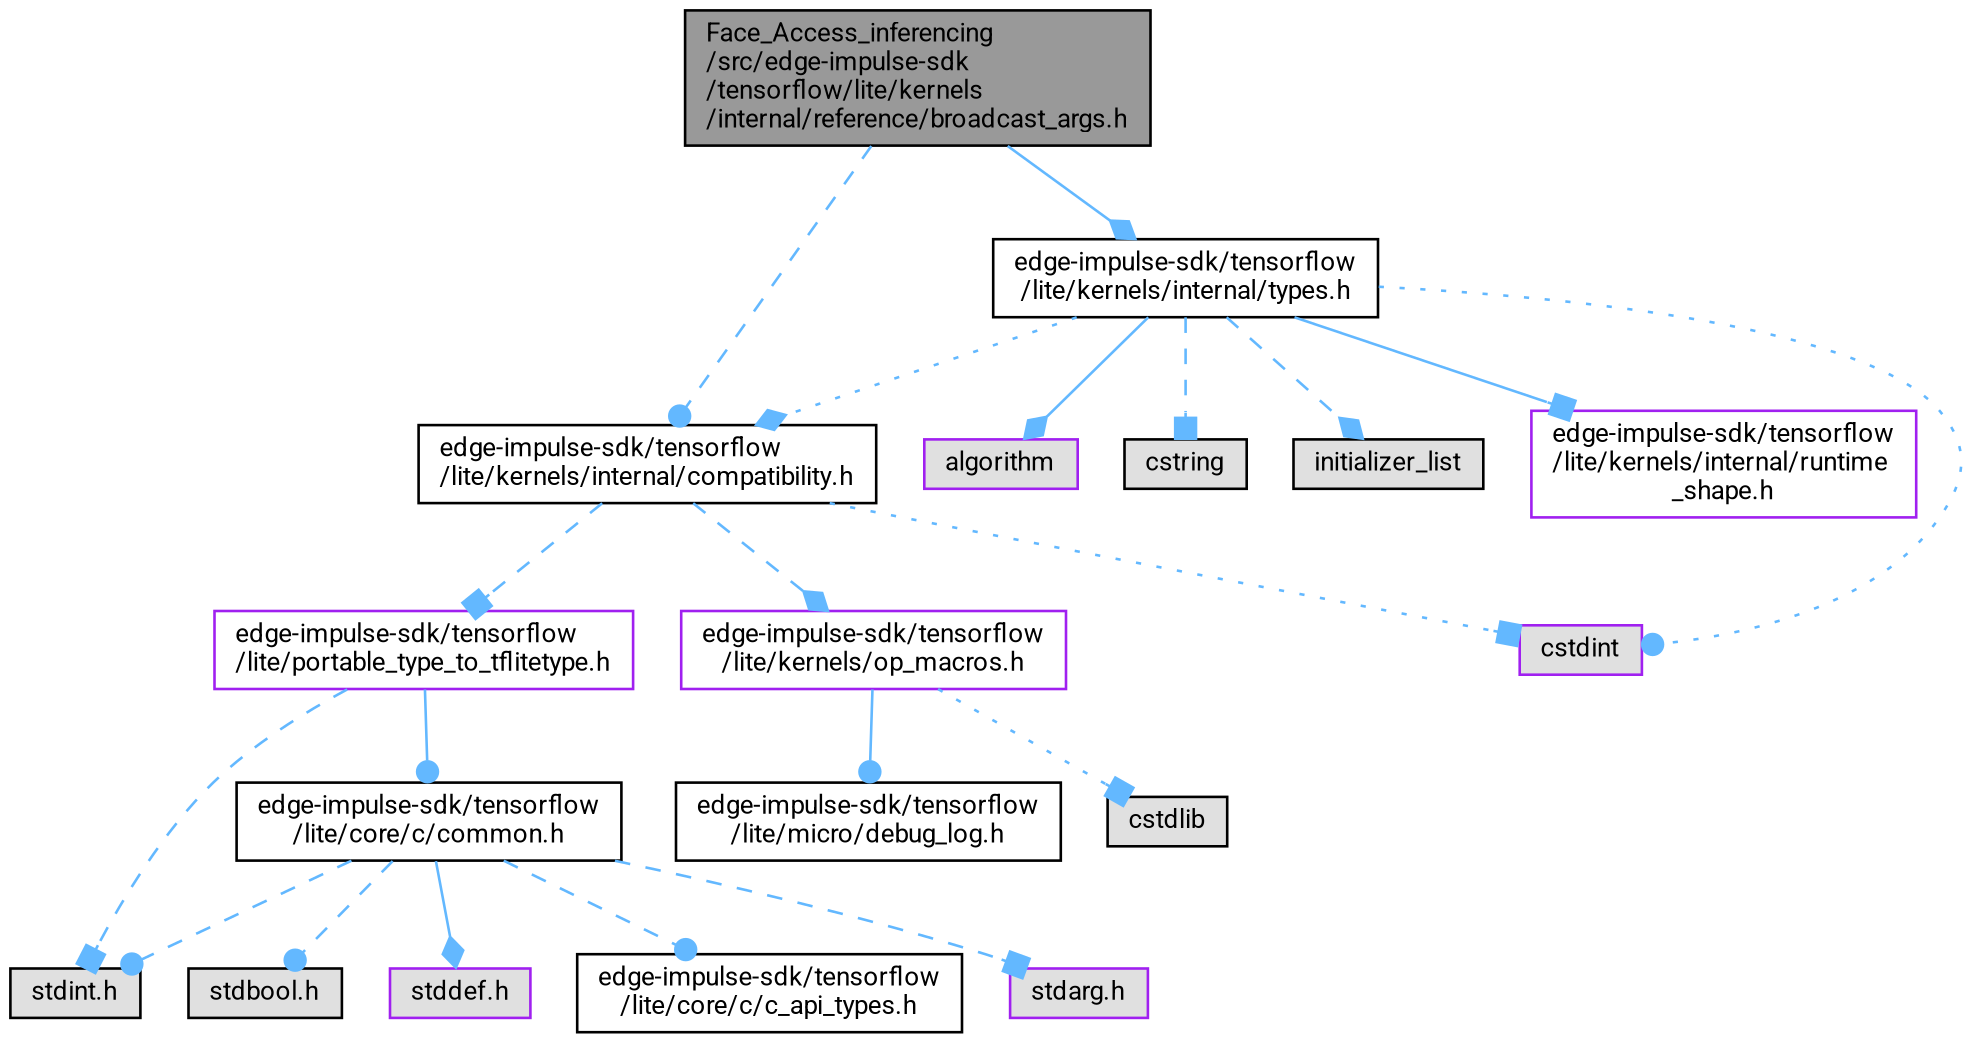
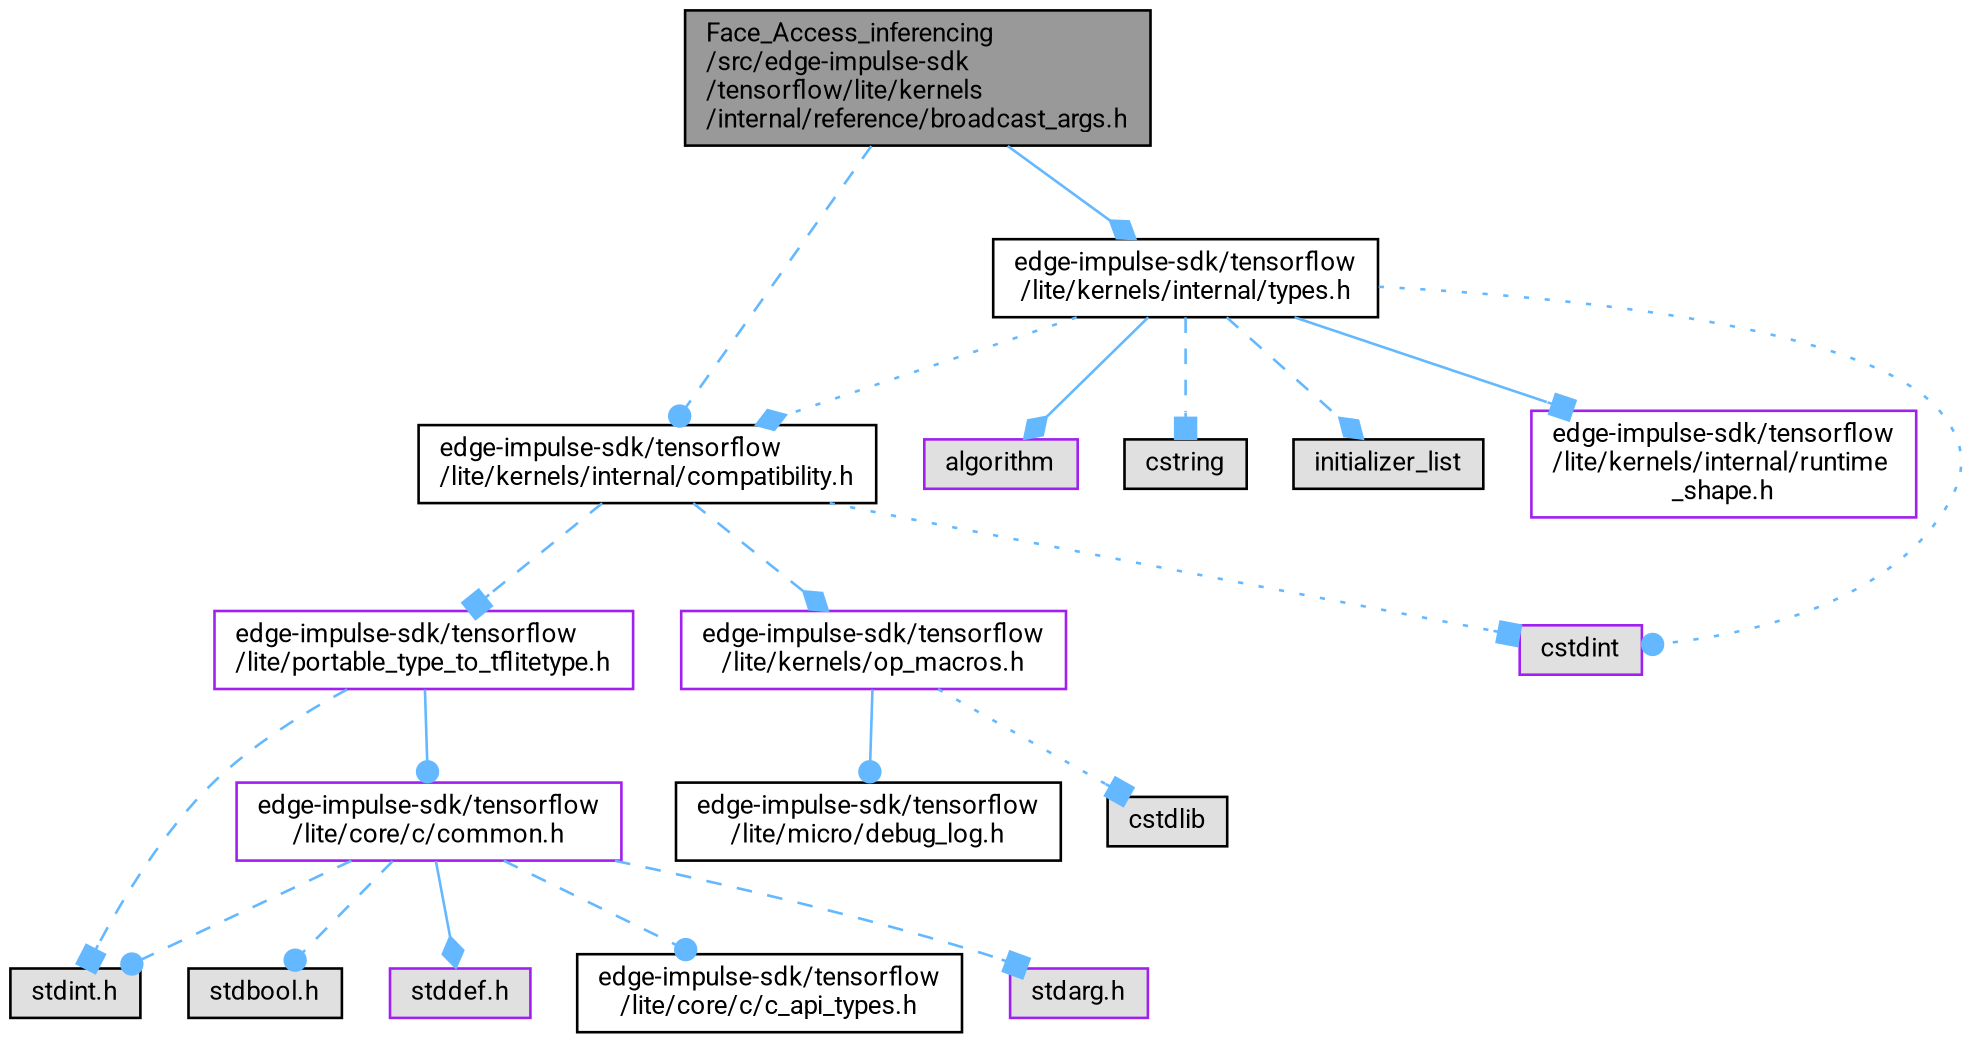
(429, 822) -> (429, 822)
